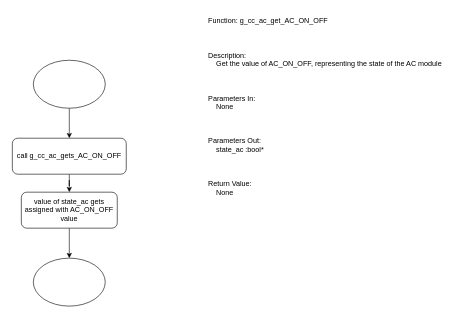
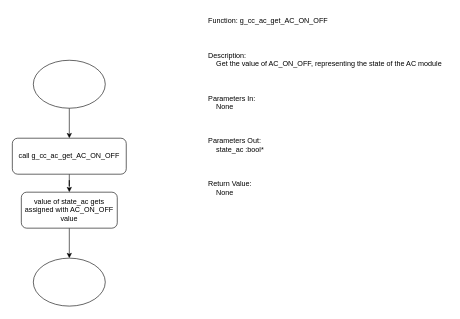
(69, 156) -> (69, 156)
